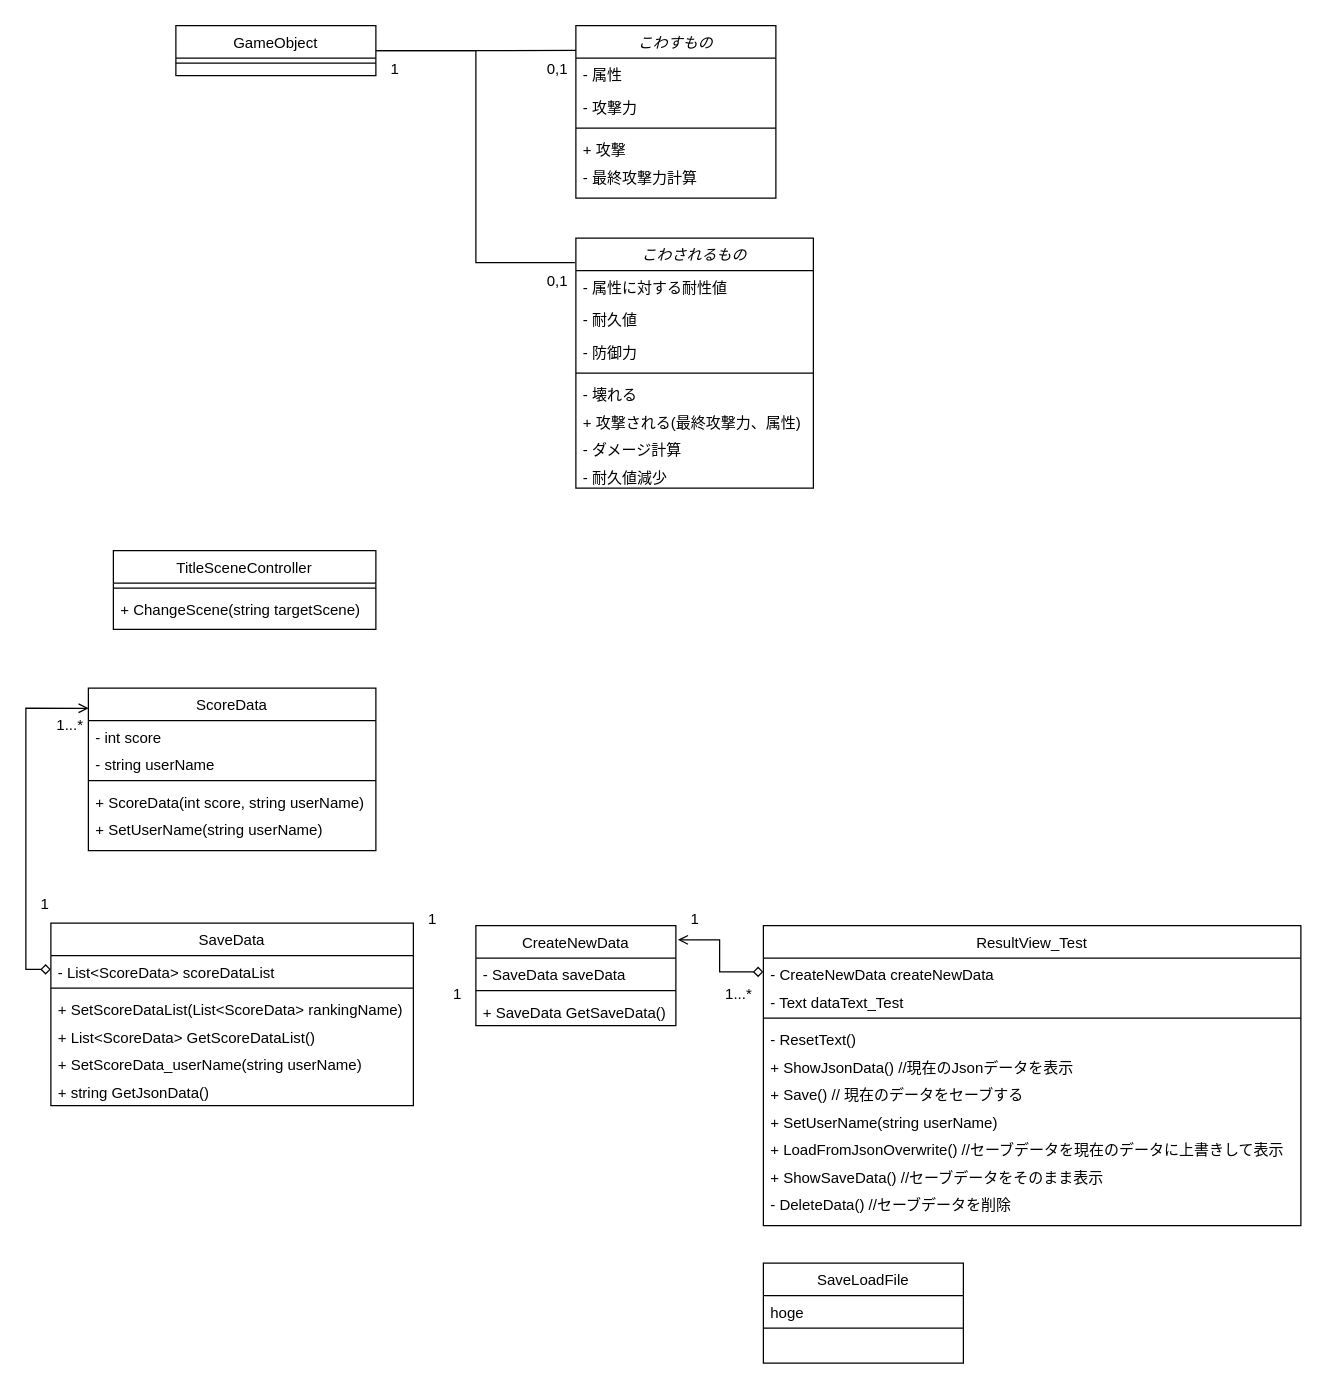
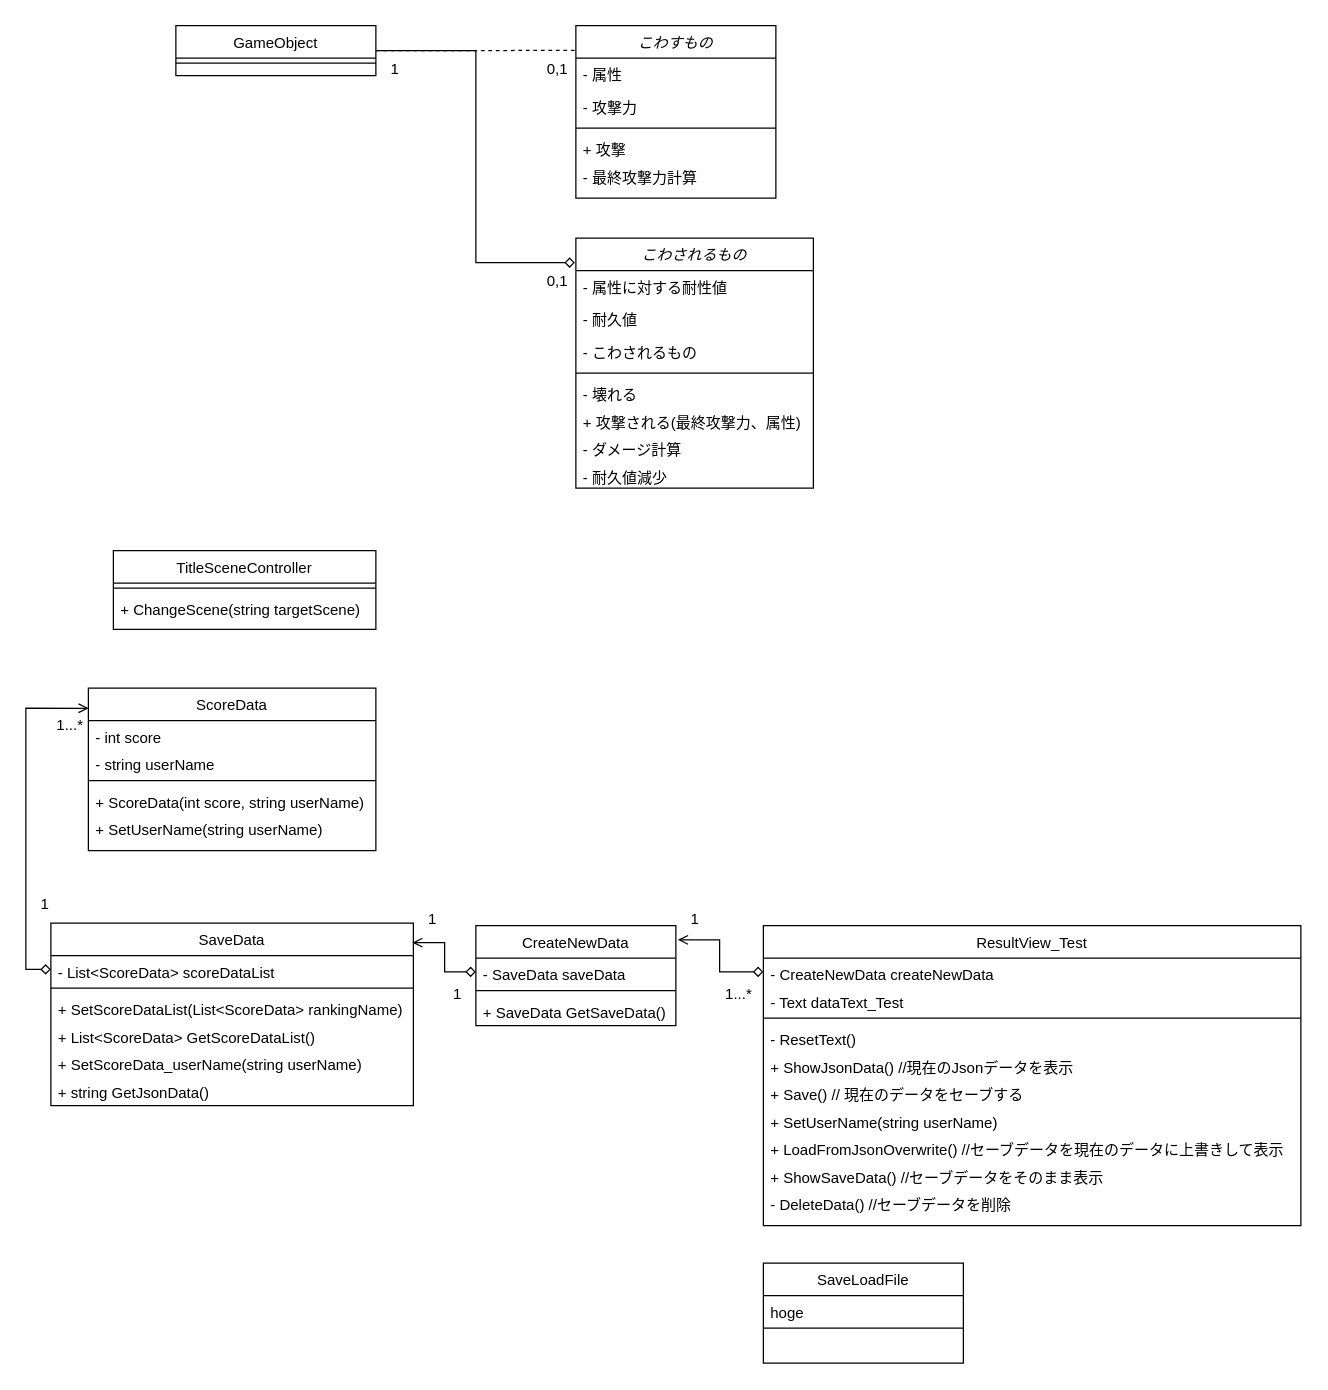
(525, 50) -> (525, 50)
(569, 263) -> (564, 263)
(611, 353) -> (641, 353)
none -> (444, 954)
